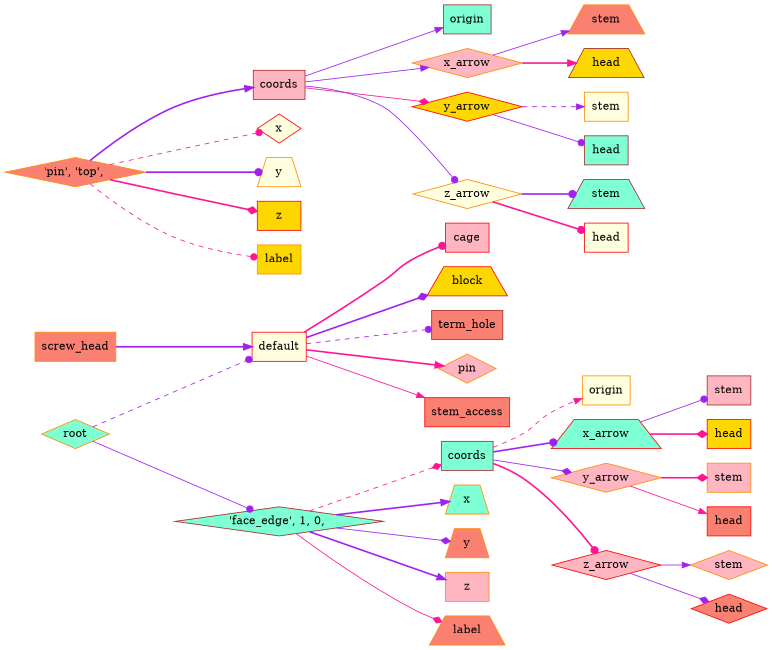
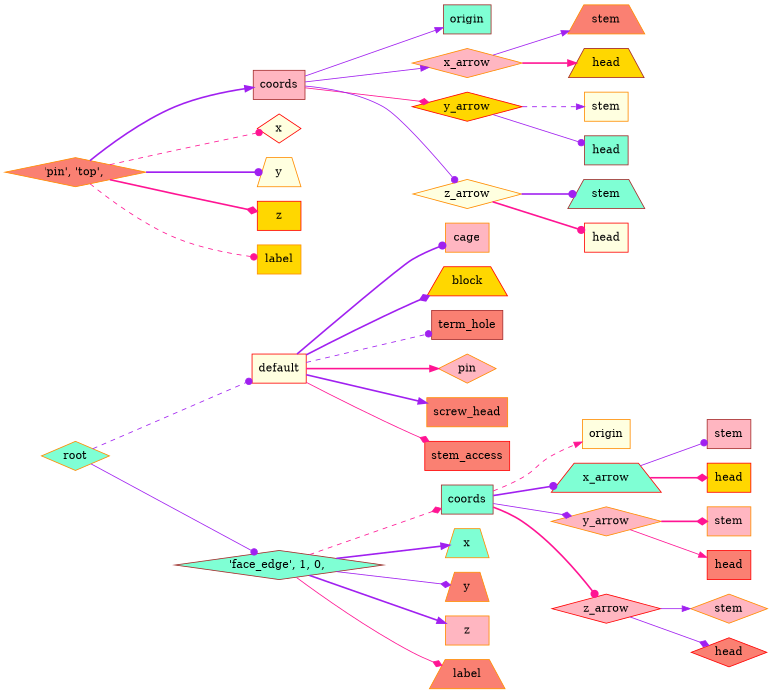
(467, 238) -> (467, 238)
(372, 289) -> (365, 296)
(180, 347) -> (362, 388)
(362, 375) -> (363, 411)
